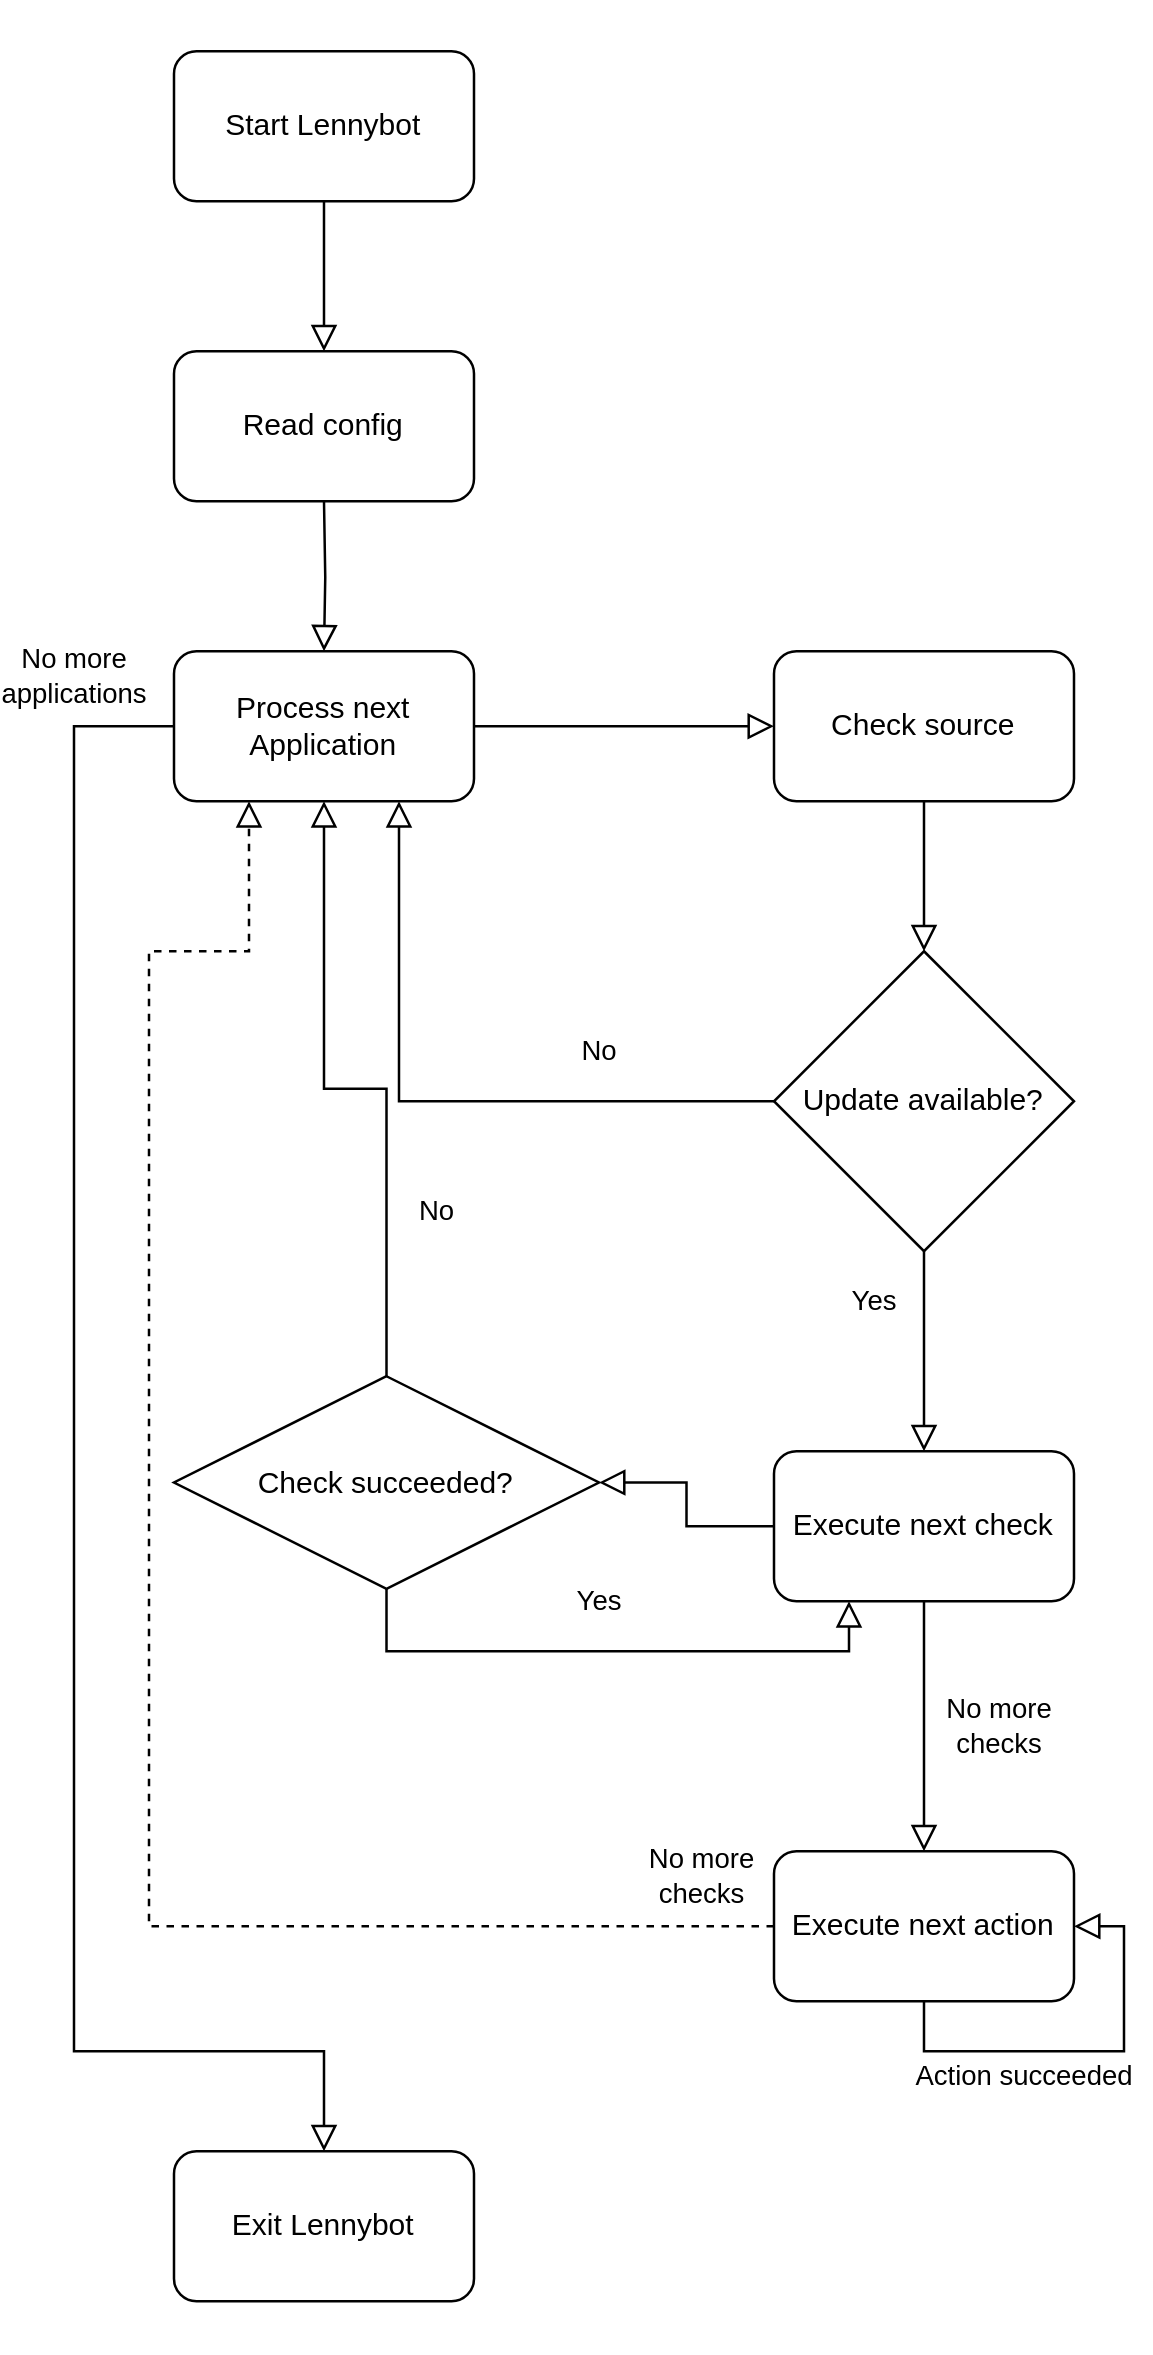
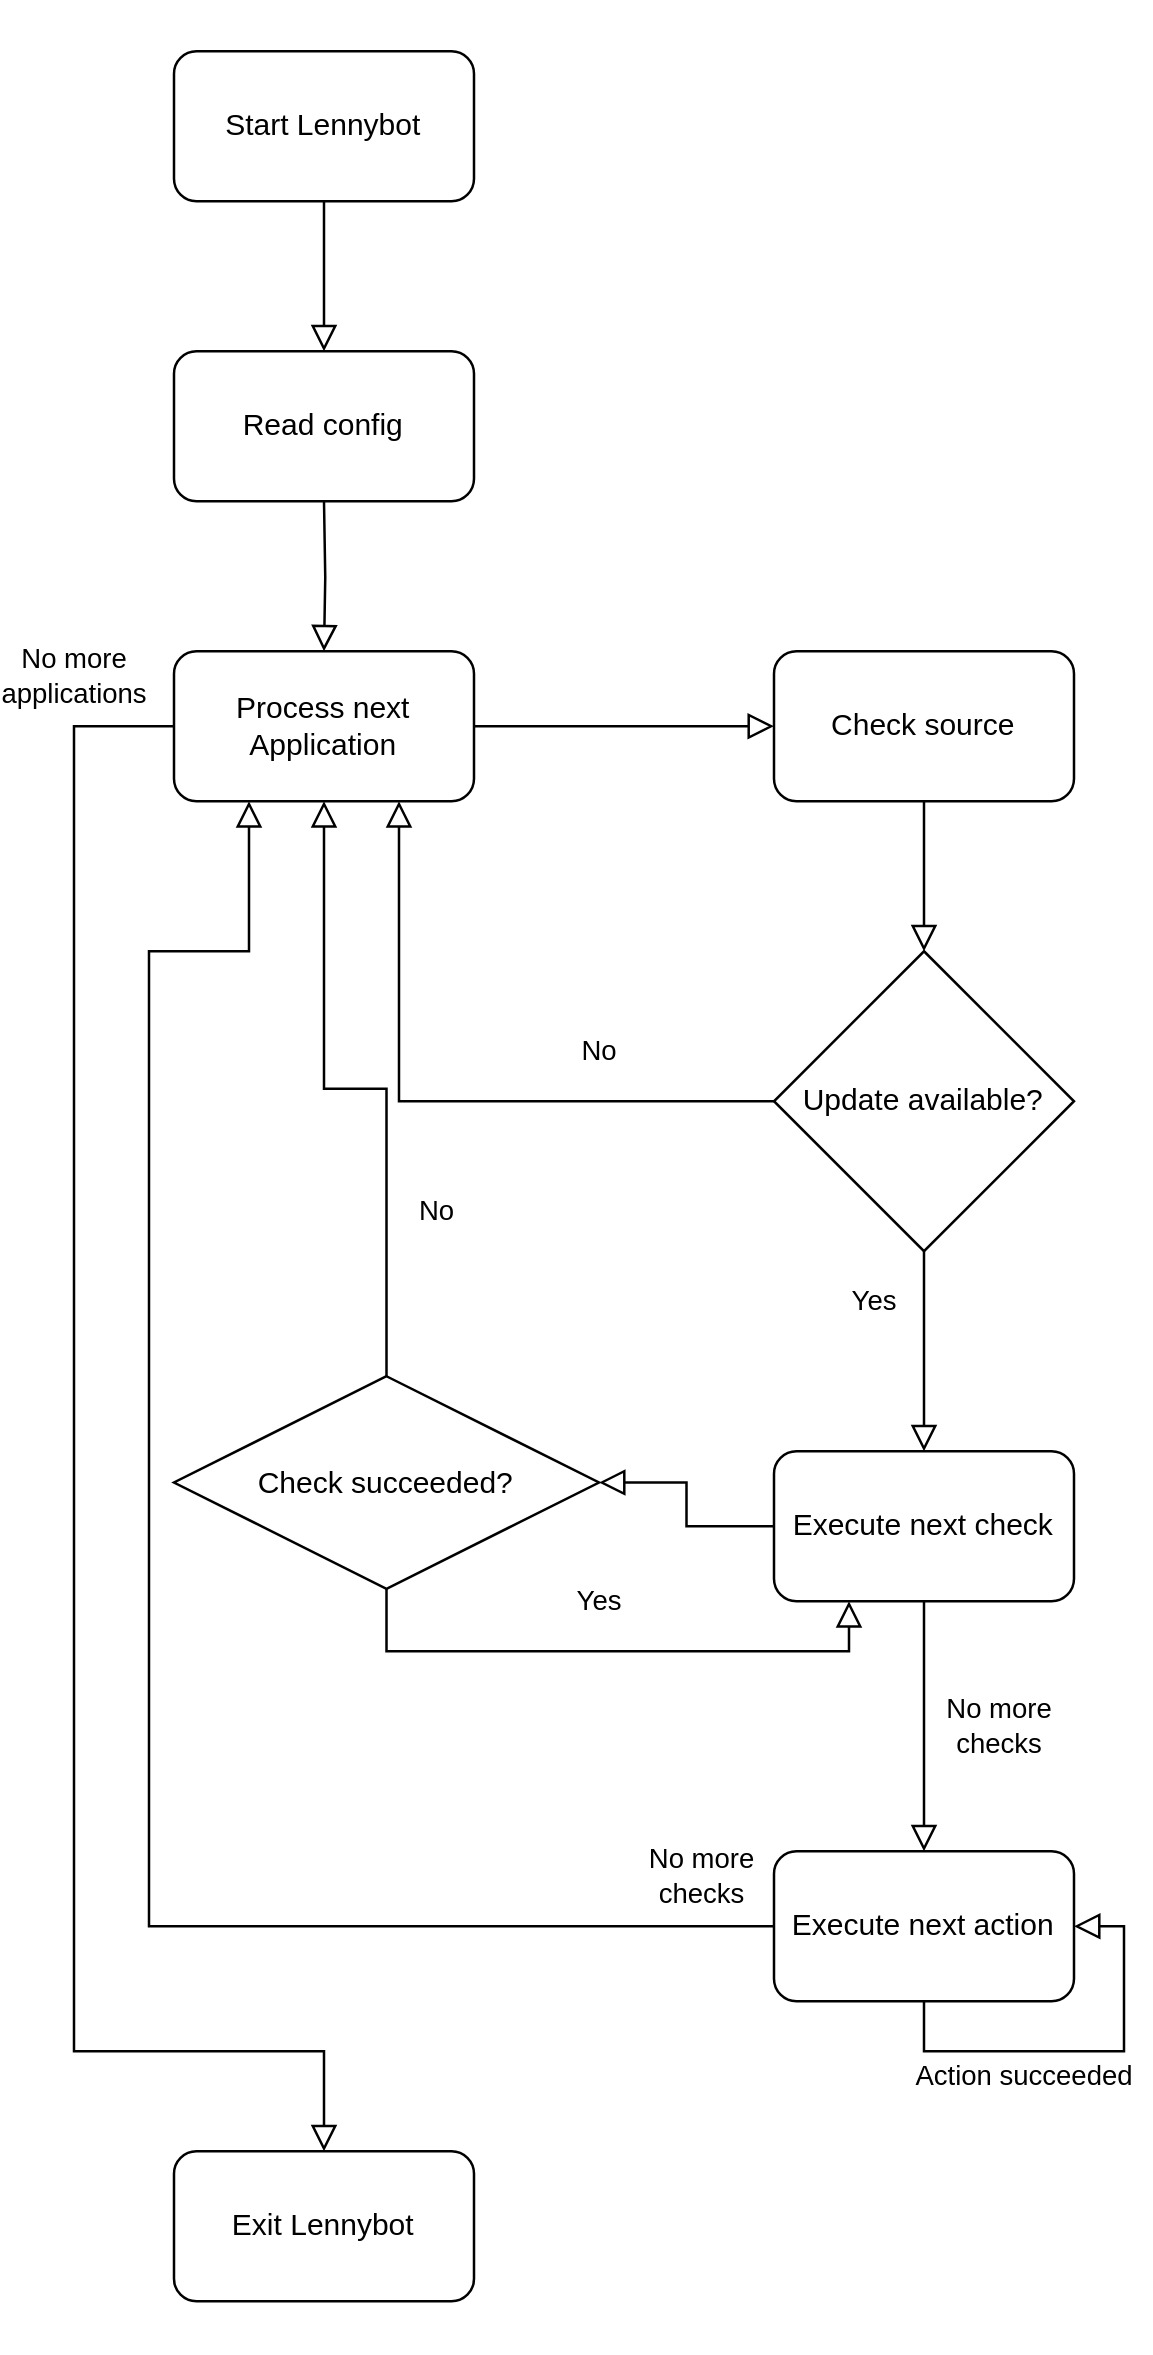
(149, 1636) -> (149, 1636)
